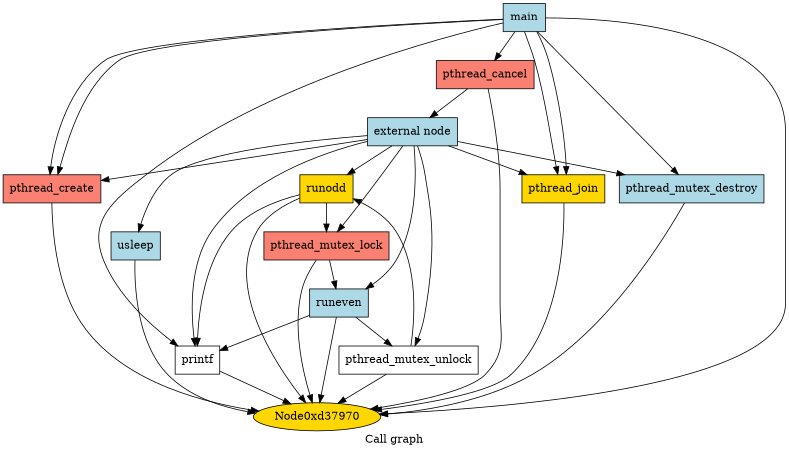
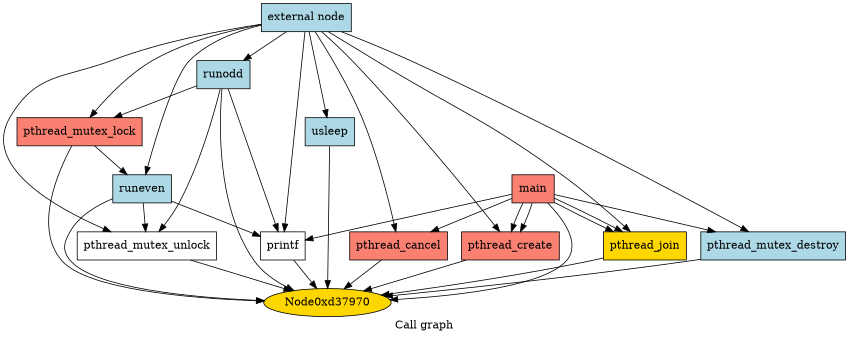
(524, 18) -> (533, 189)
(452, 101) -> (364, 124)
(326, 189) -> (223, 75)
(409, 264) -> (198, 160)
